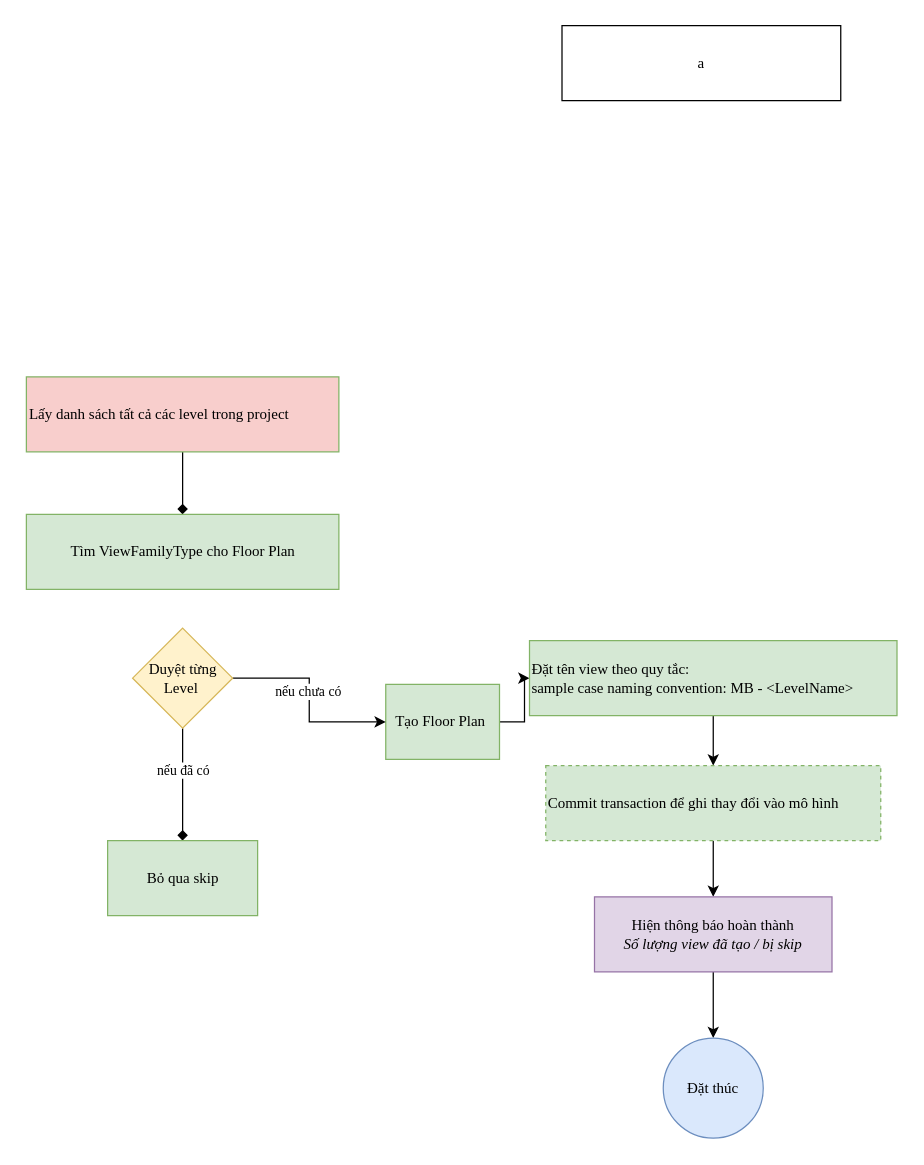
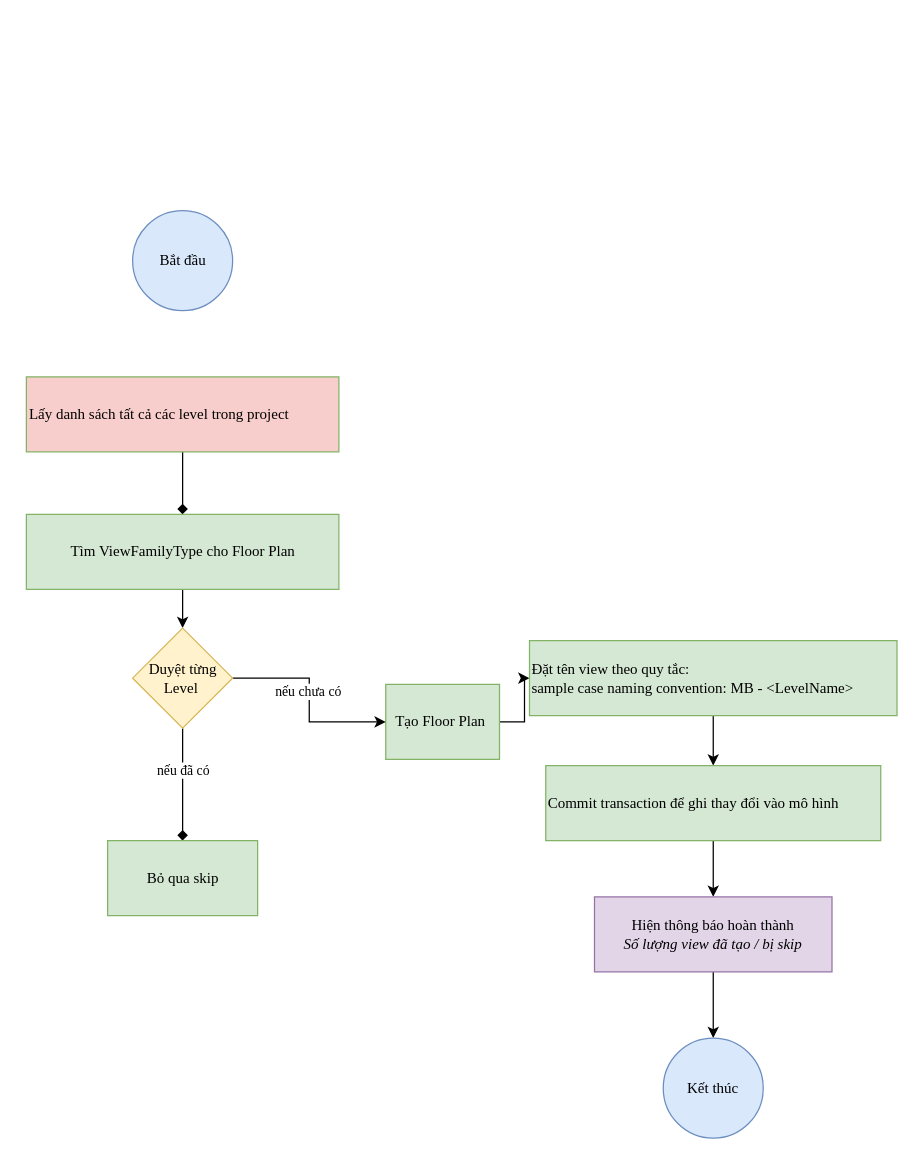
(701, 63) -> none
none -> (183, 261)
none -> (183, 613)
(713, 803) -> (713, 803)
(713, 1088) -> (713, 1088)
